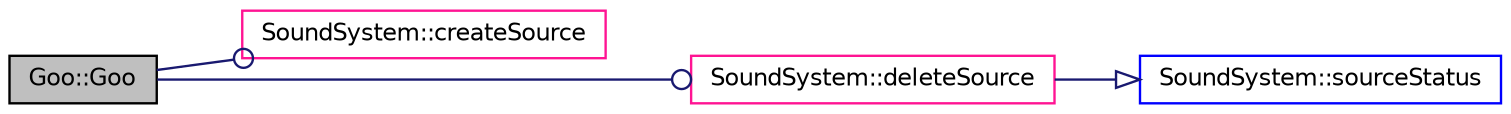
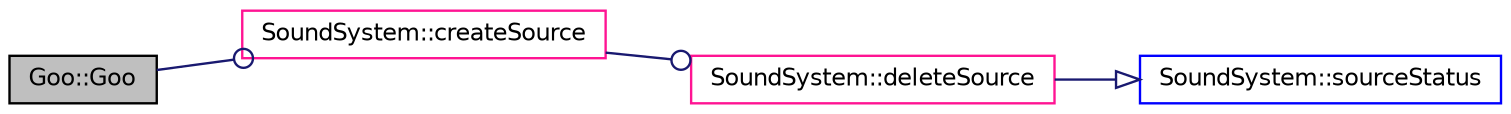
(415, 80) -> (638, 56)
